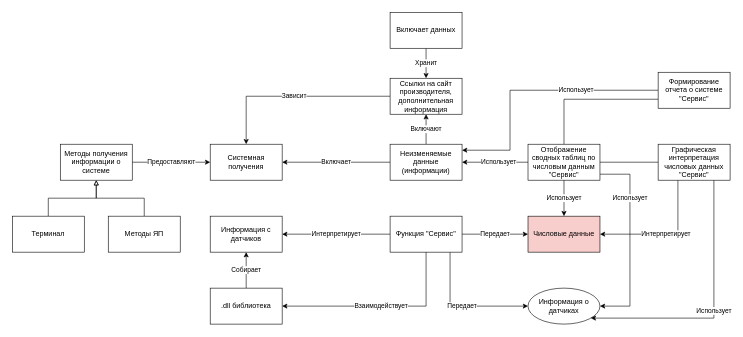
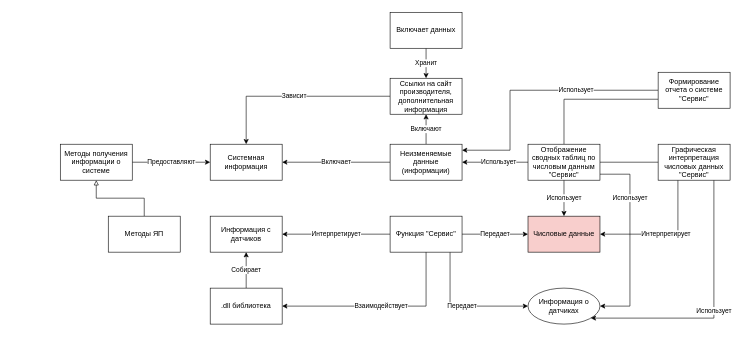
(246, 162) -> (246, 162)
(62, 198) -> none
(48, 234) -> none
